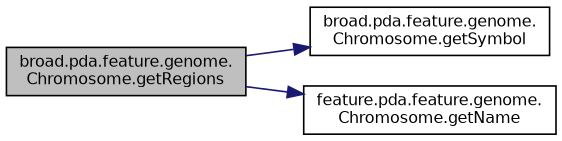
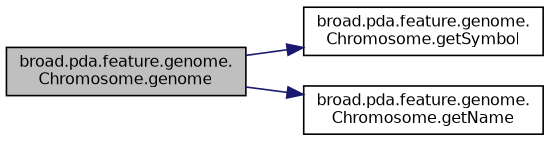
(126, 72) -> (126, 72)
(430, 110) -> (423, 110)
